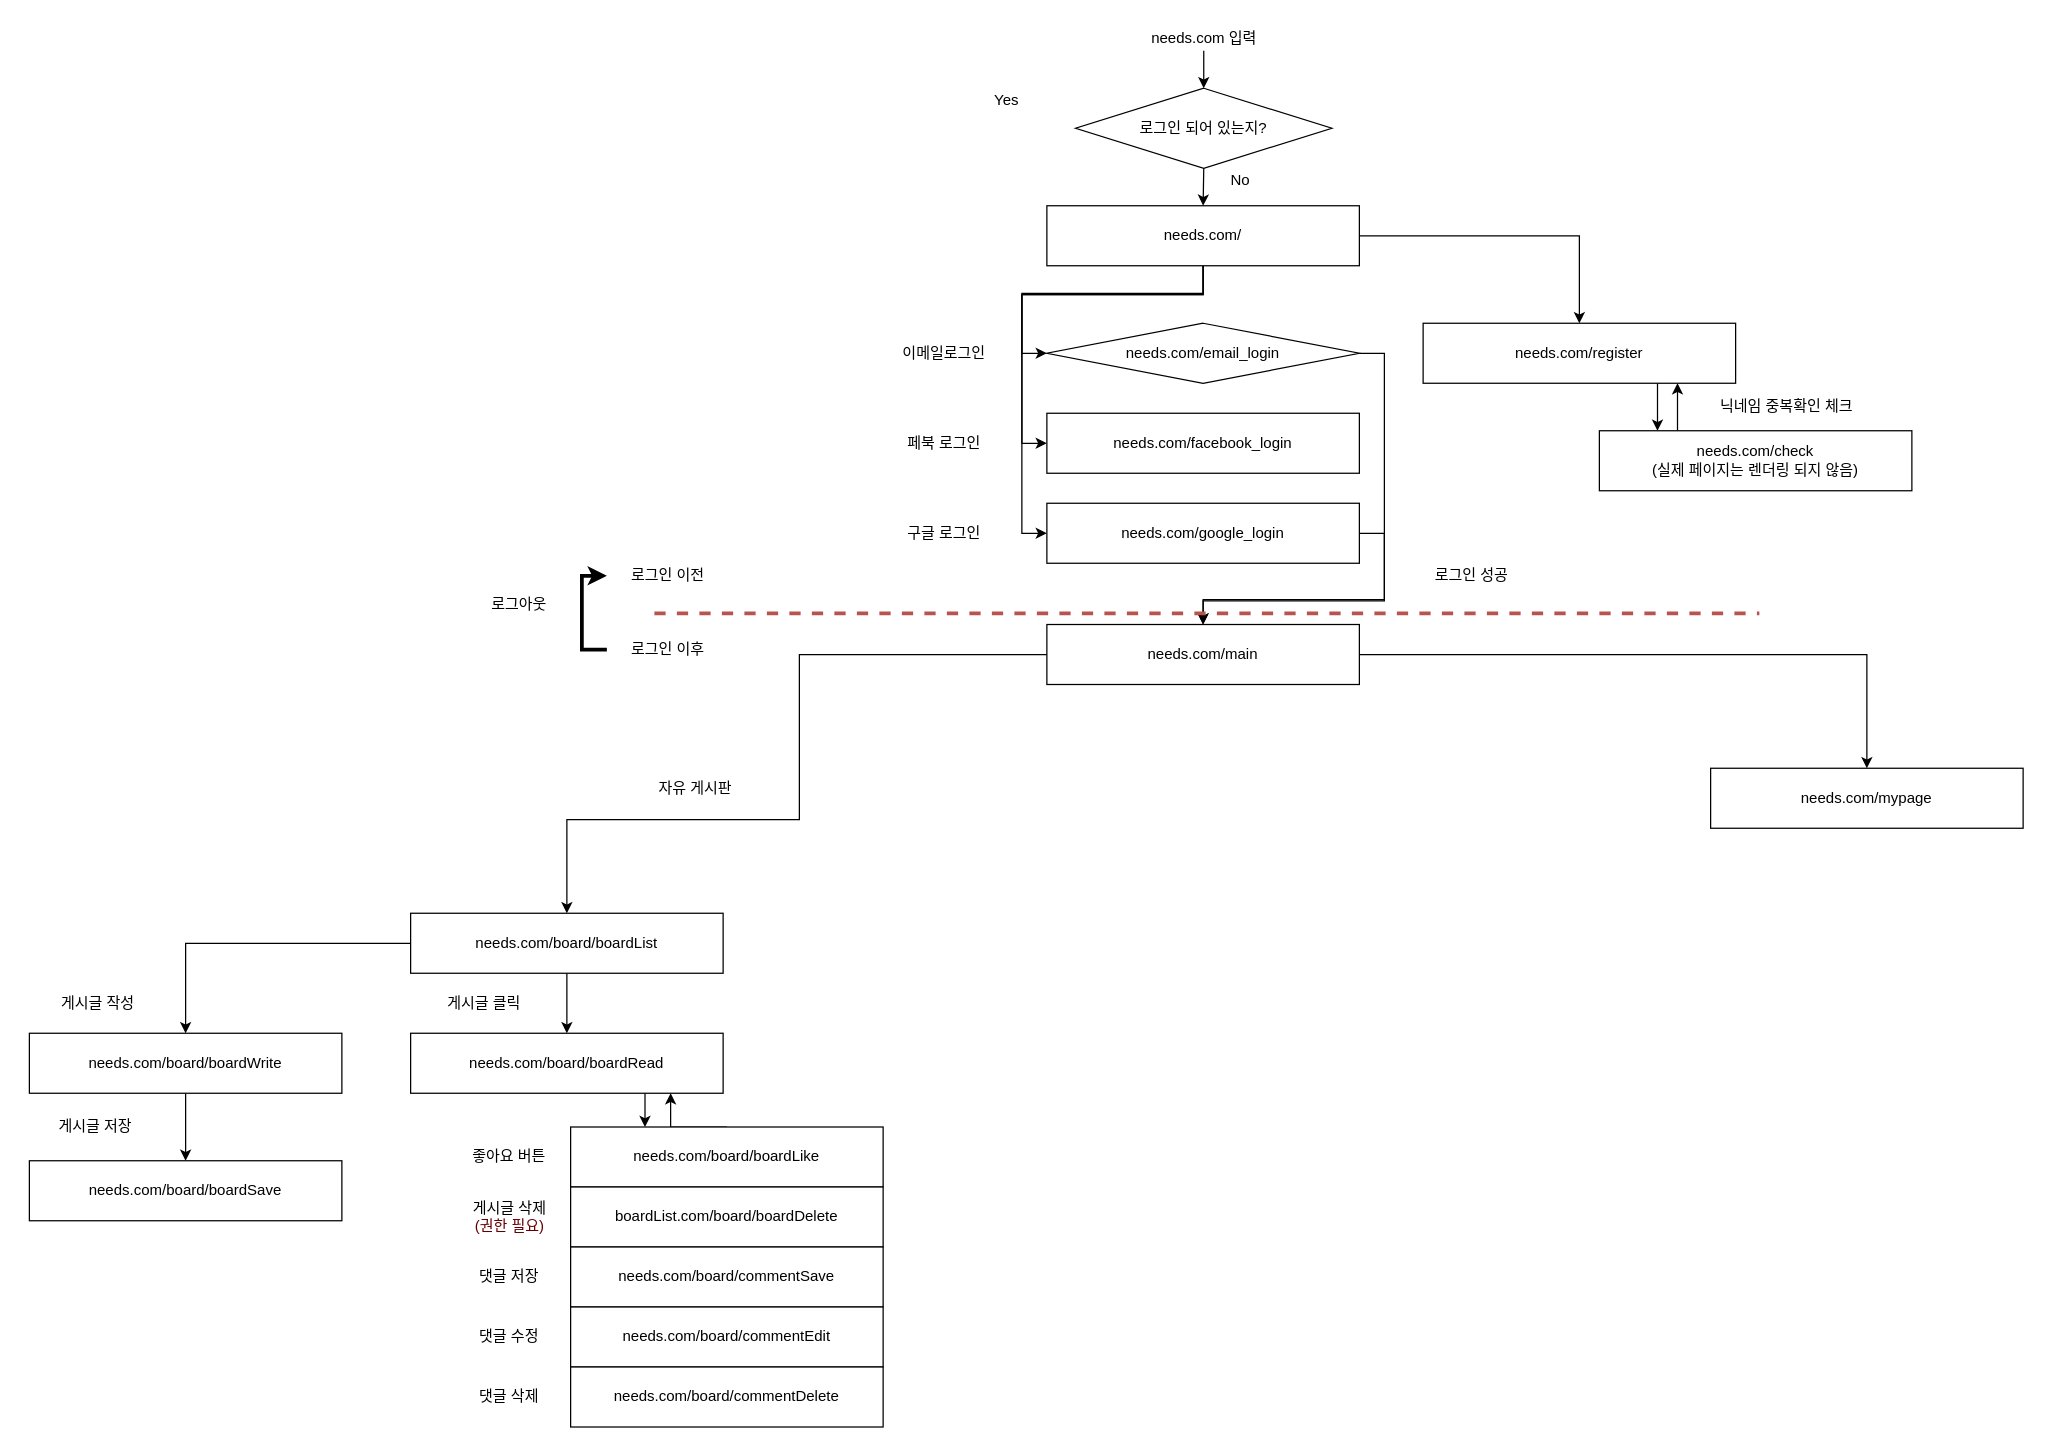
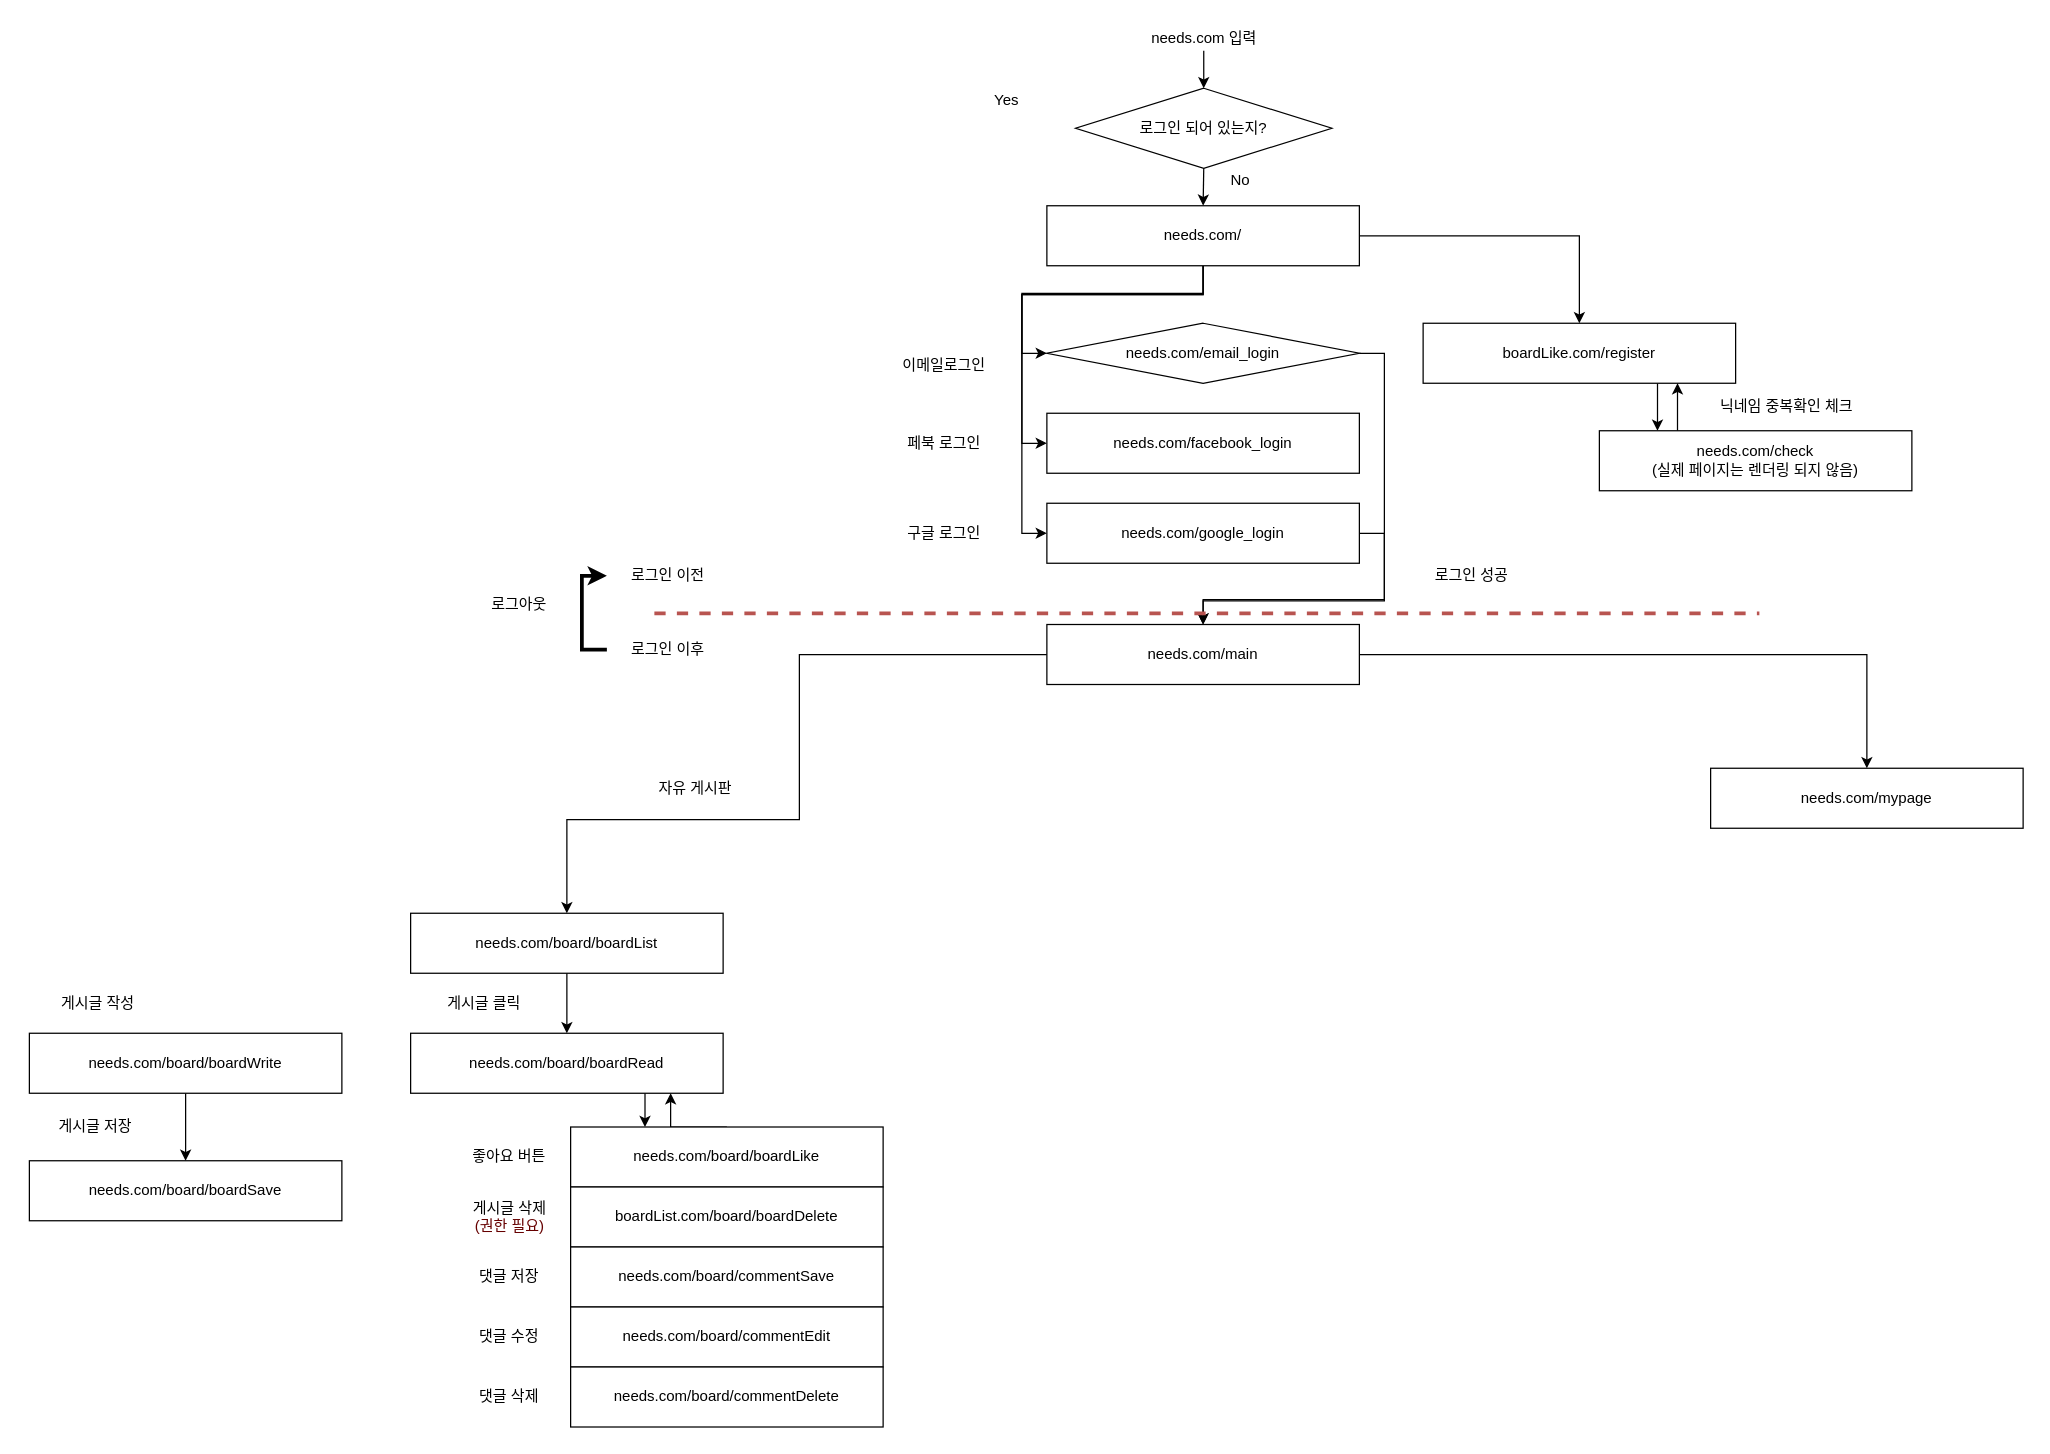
(944, 353) -> (944, 366)
(1579, 353) -> (1579, 353)
(258, 943) -> none
